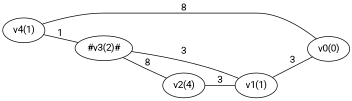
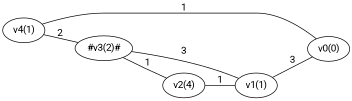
(184, 8) -> (184, 8)
(60, 33) -> (60, 33)
(148, 63) -> (148, 63)
(220, 80) -> (220, 80)
